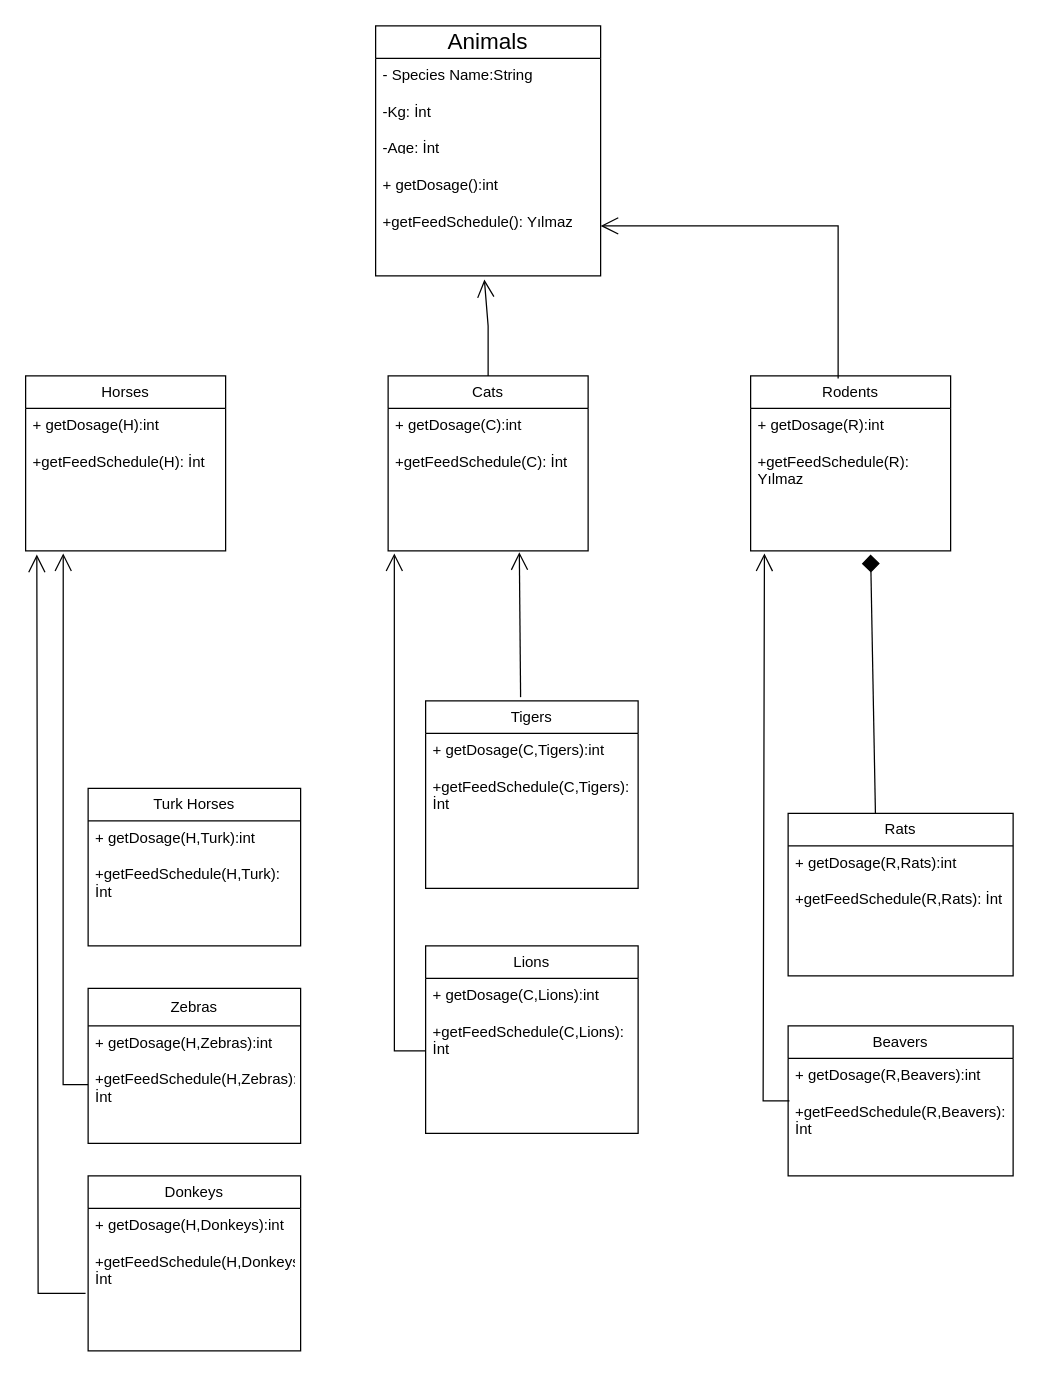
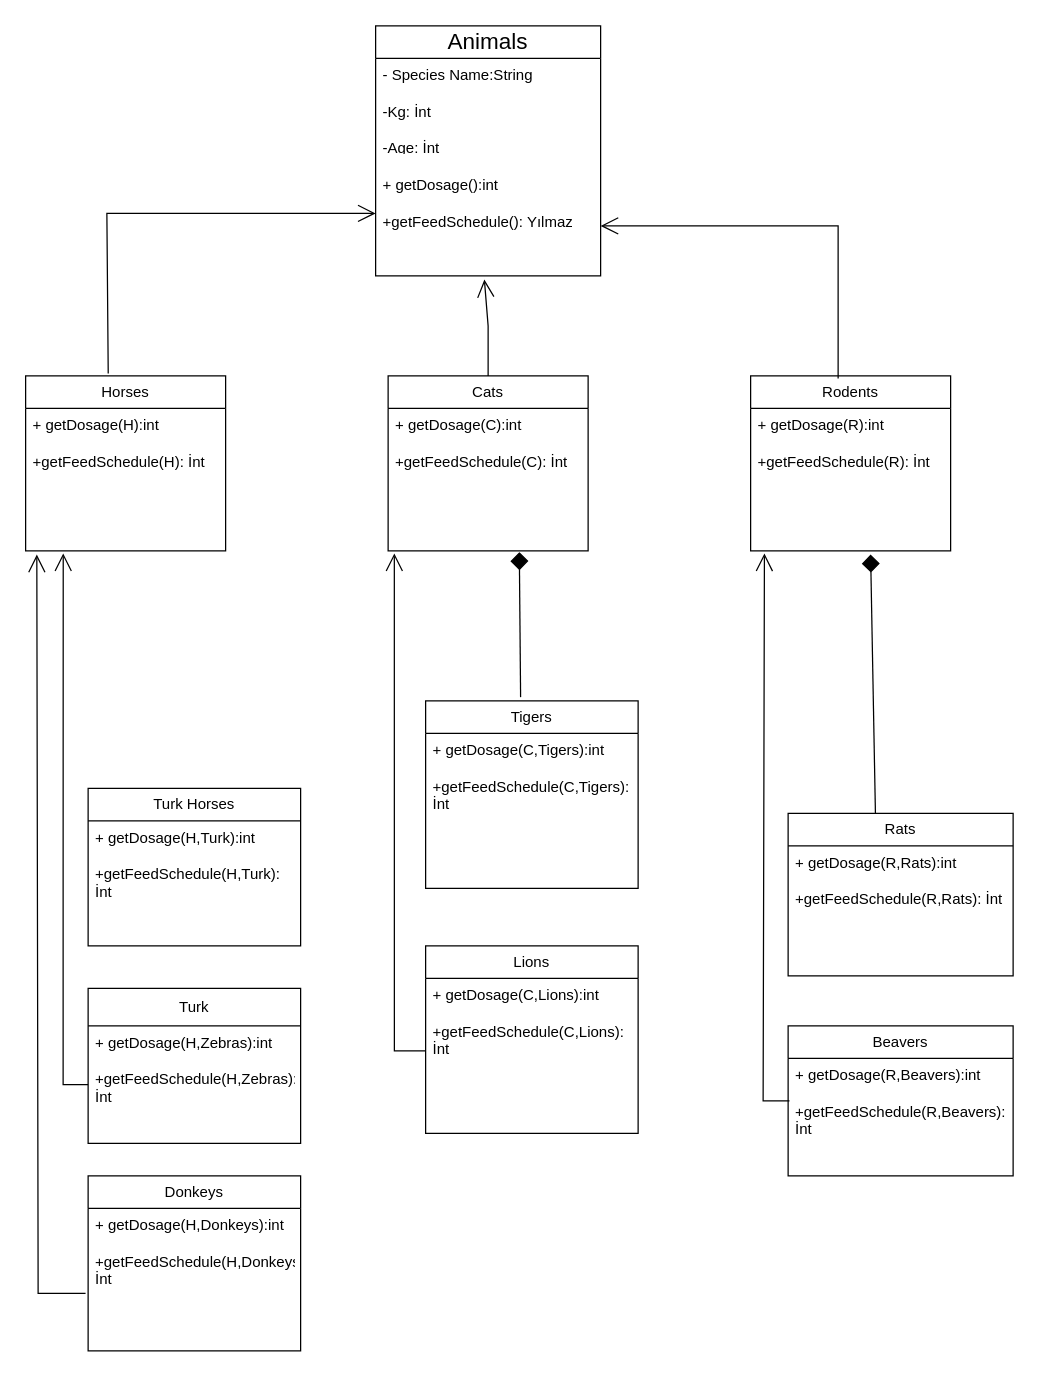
none -> (159, 213)
(852, 444) -> (852, 444)
(519, 563) -> (519, 570)
(194, 1007) -> (194, 1007)
